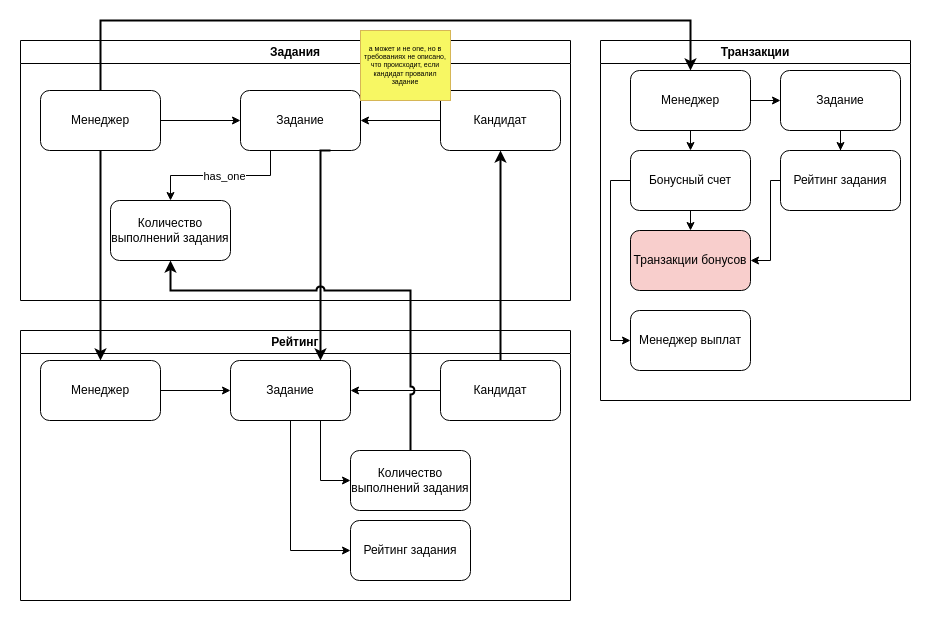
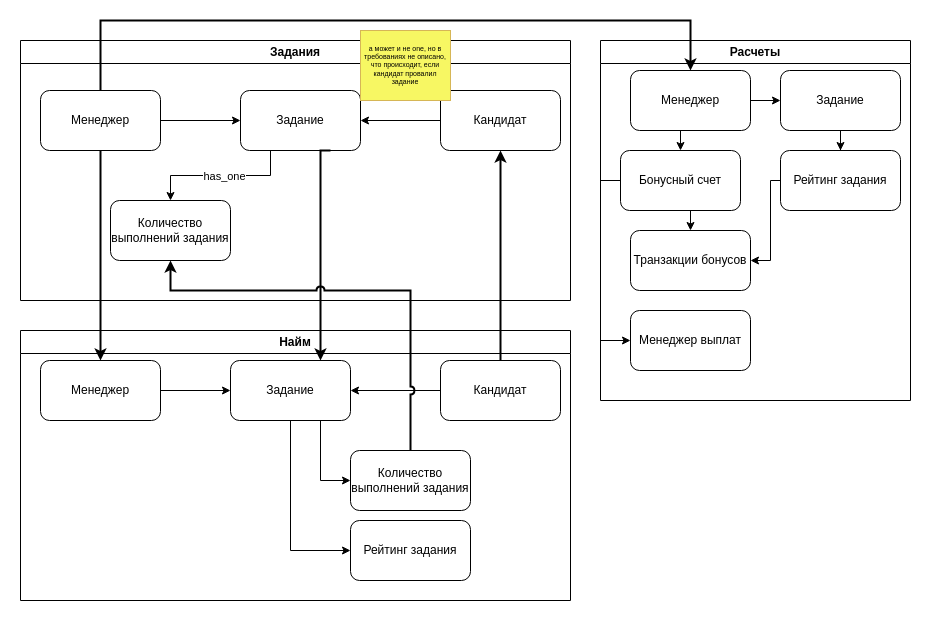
(756, 53) -> (756, 53)
(691, 181) -> (681, 181)
(691, 261) -> (691, 261)
(296, 343) -> (296, 343)
